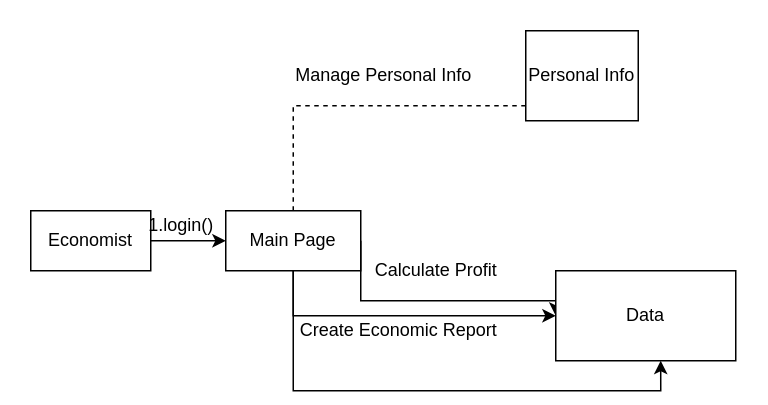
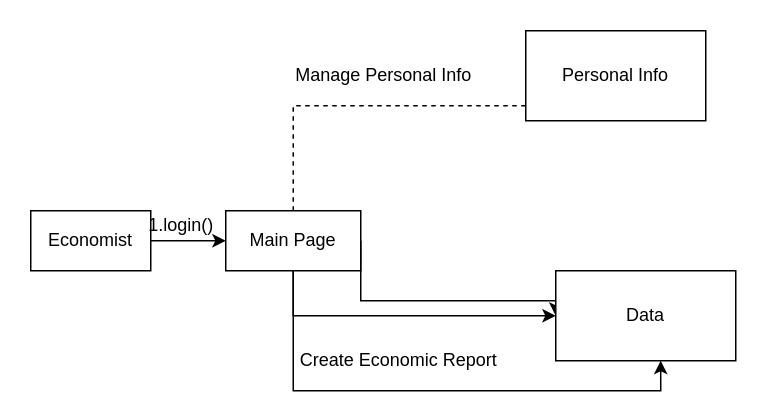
(582, 76) -> (616, 76)
(436, 271) -> none
(398, 331) -> (398, 361)
